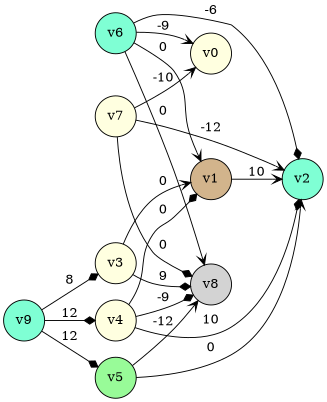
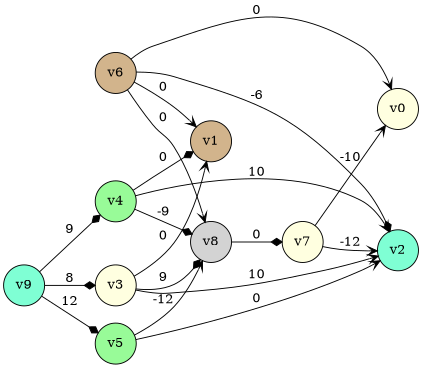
(163, 26) -> (257, 11)
(116, 33) -> (116, 73)
(252, 179) -> (254, 284)
(132, 214) -> (251, 242)
(70, 314) -> (70, 230)
(246, 315) -> (266, 179)
(116, 320) -> (116, 201)
